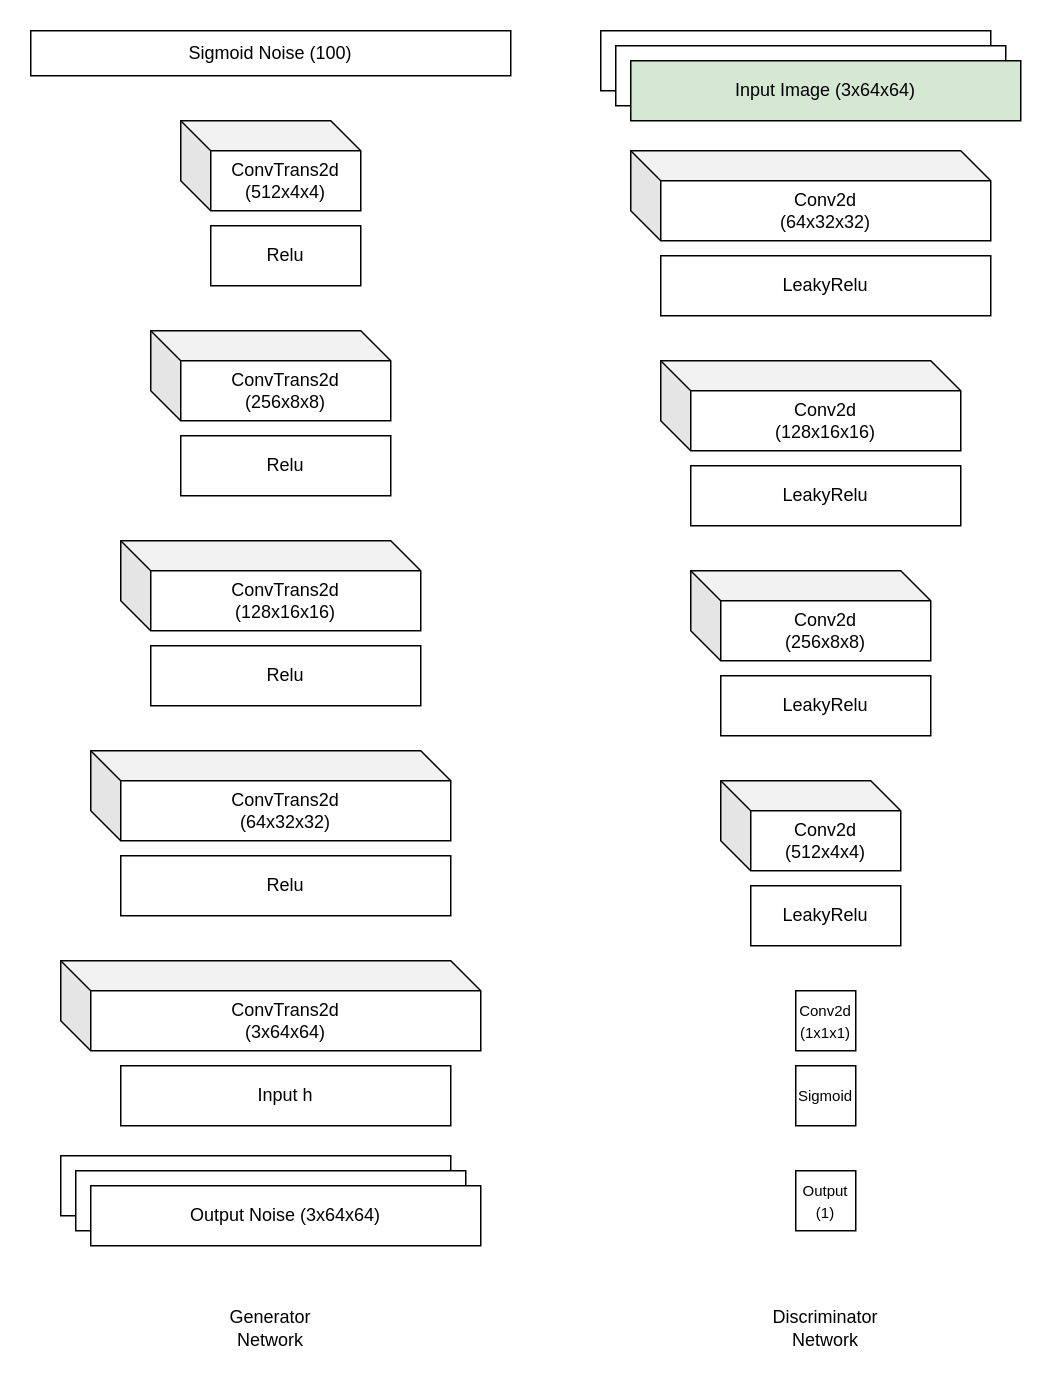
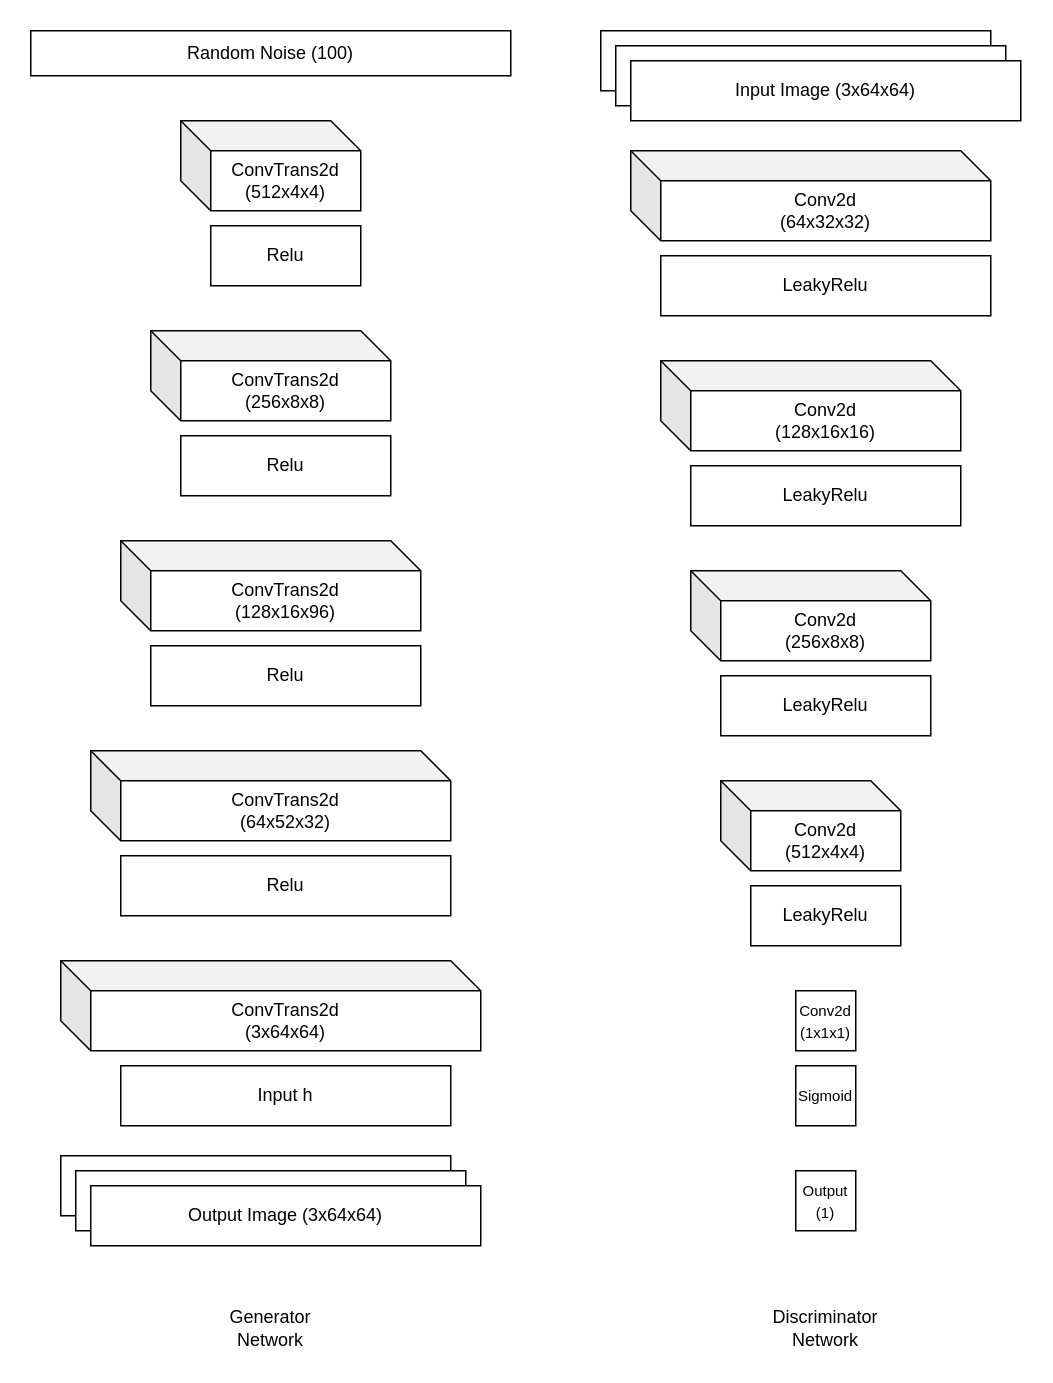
(271, 53) -> (271, 53)
(826, 91) -> (826, 91)
(286, 601) -> (286, 601)
(286, 811) -> (286, 811)
(286, 1216) -> (286, 1216)
